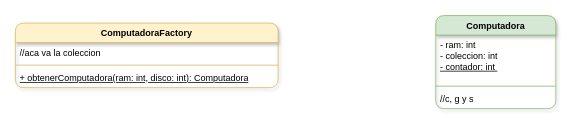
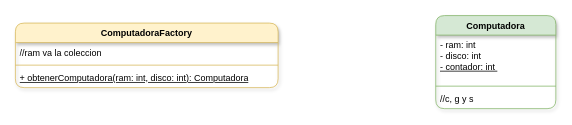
(66, 53) -> (66, 53)
(473, 56) -> (473, 56)
